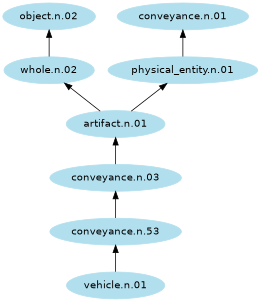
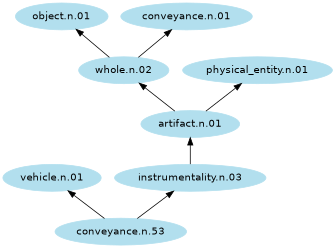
(49, 16) -> (62, 16)
(183, 47) -> (152, 46)
(116, 178) -> (190, 178)
(116, 262) -> (89, 207)
